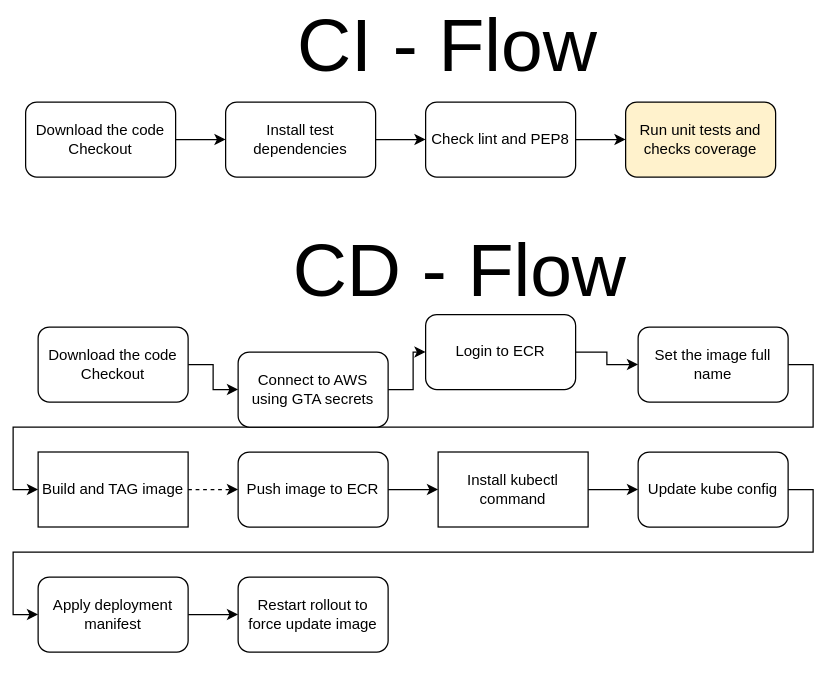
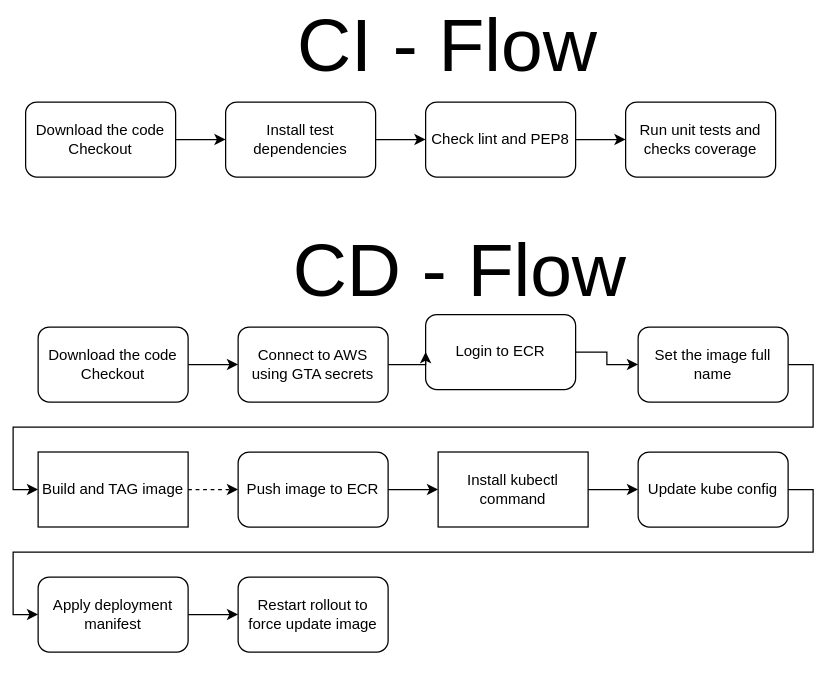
(701, 139) -> (701, 139)
(313, 389) -> (313, 364)
